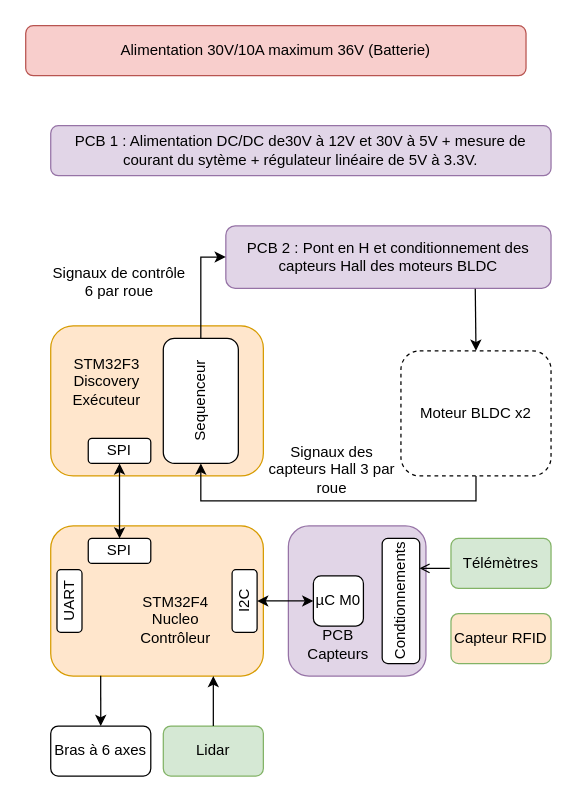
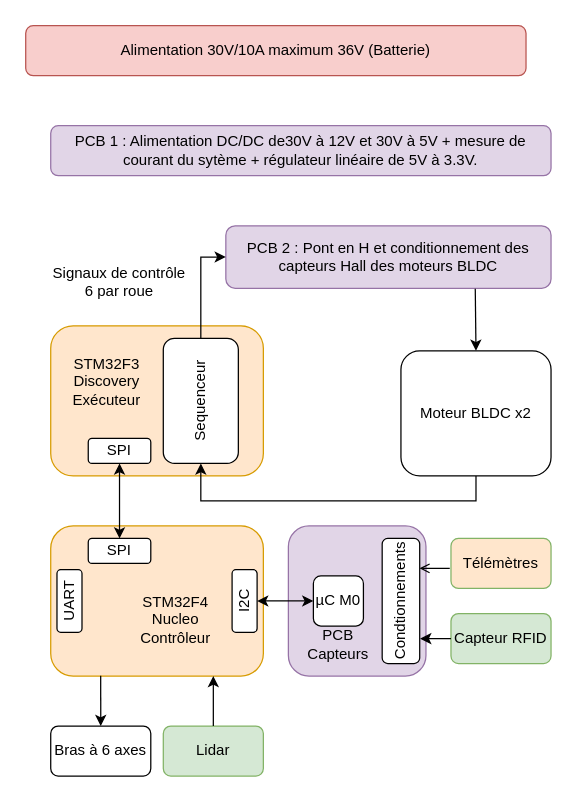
(476, 413) -> (476, 413)
(332, 469) -> none
(501, 563) -> (501, 563)
none -> (439, 638)
(501, 638) -> (501, 638)
